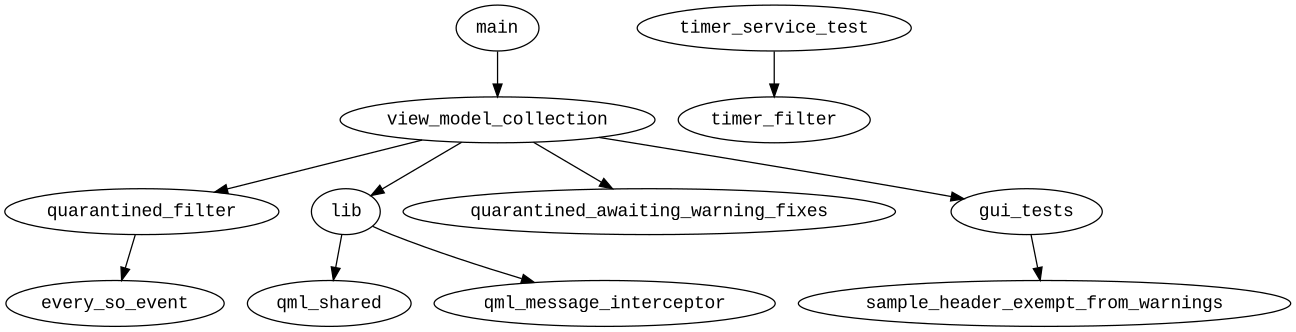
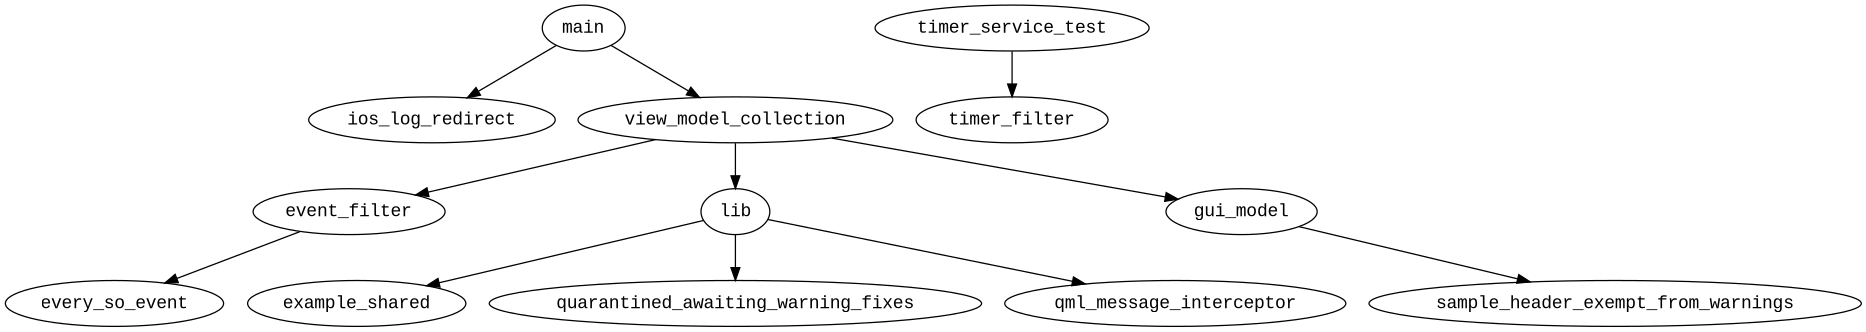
none -> (432, 120)
(567, 162) -> (735, 251)
(142, 212) -> (349, 212)
(1027, 212) -> (1242, 212)
(329, 303) -> (357, 303)
